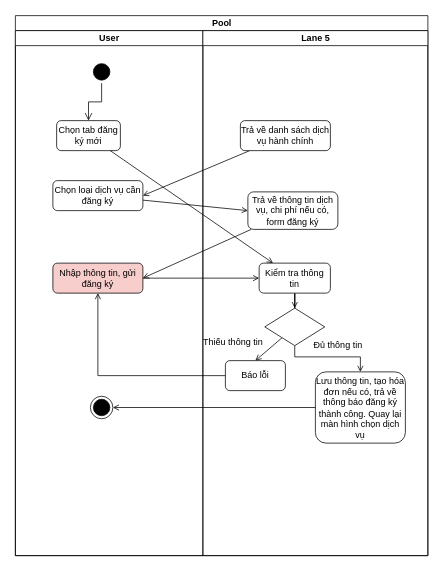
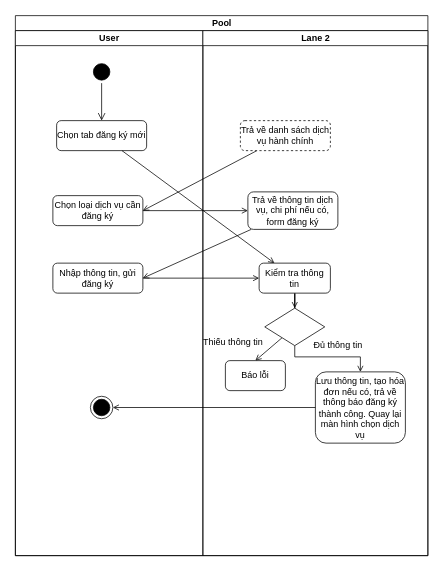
(316, 38) -> (316, 38)
(89, 135) -> (102, 135)
(285, 135) -> (285, 135)
(98, 195) -> (98, 210)
(98, 278) -> (98, 278)
(122, 375) -> none
